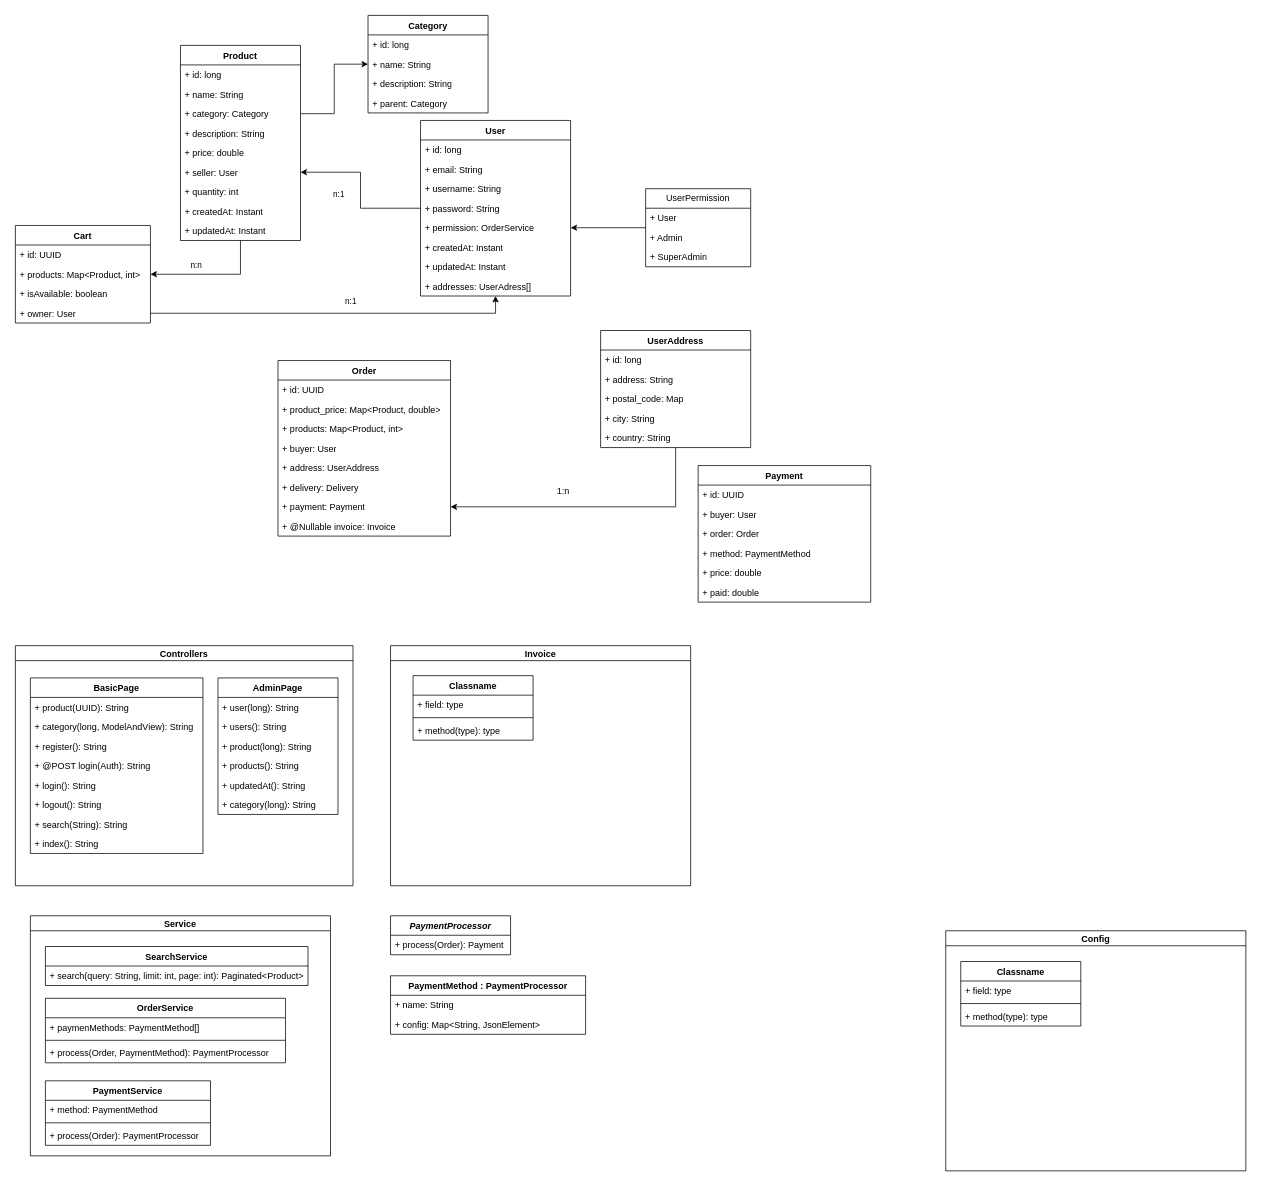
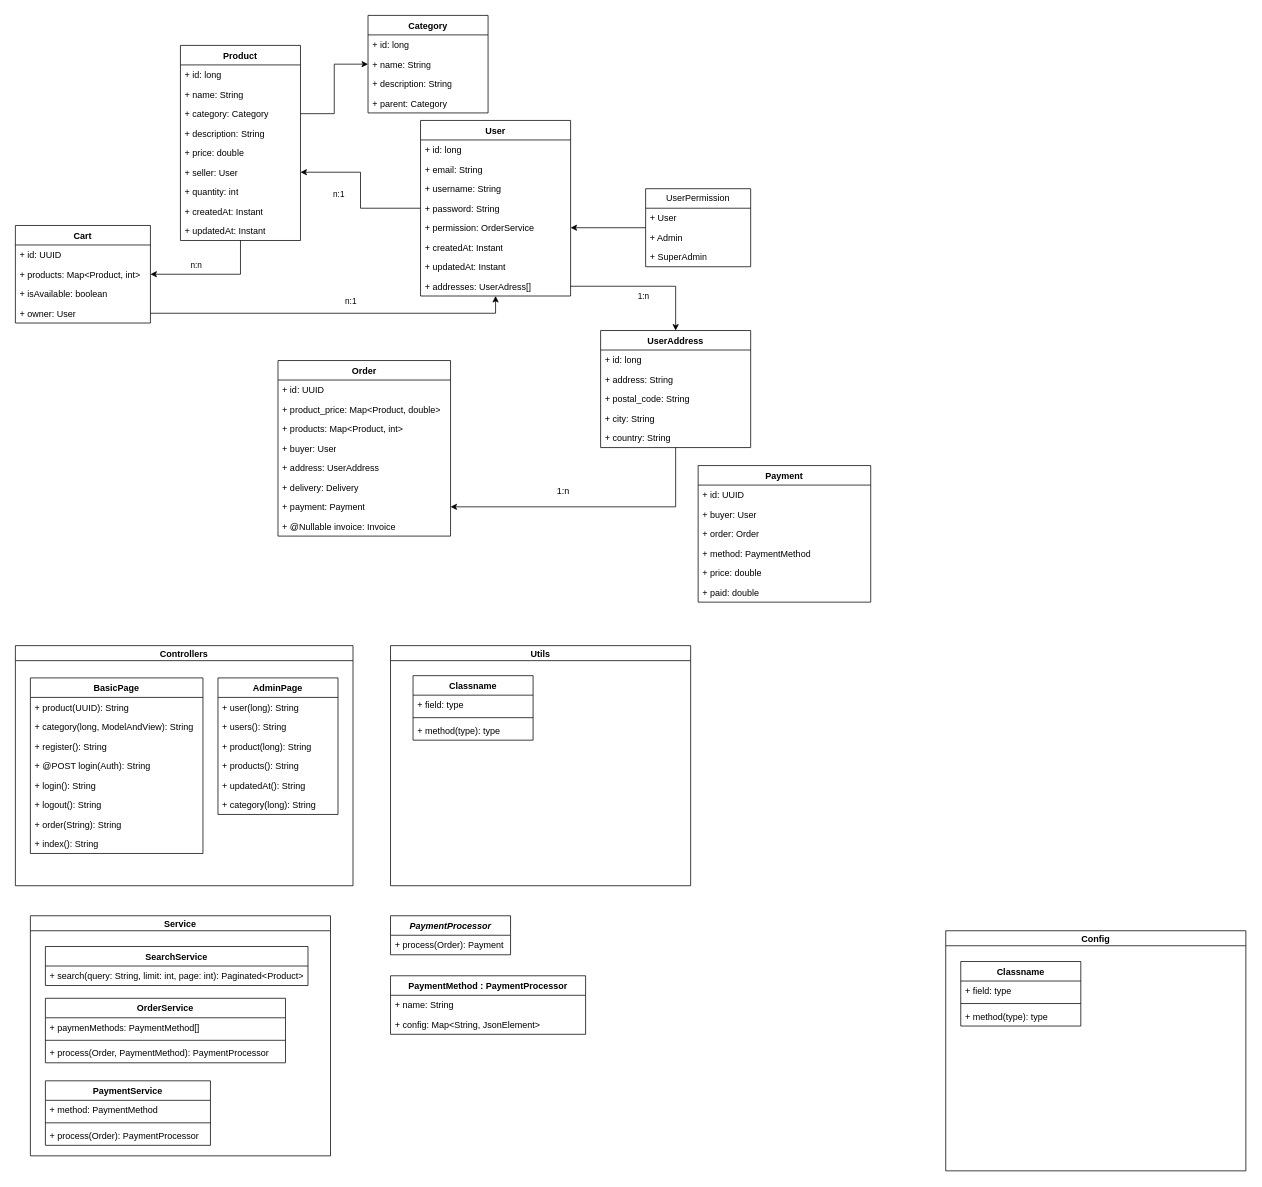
none -> (643, 286)
(646, 400) -> (652, 400)
(540, 653) -> (540, 653)
(89, 824) -> (87, 824)
